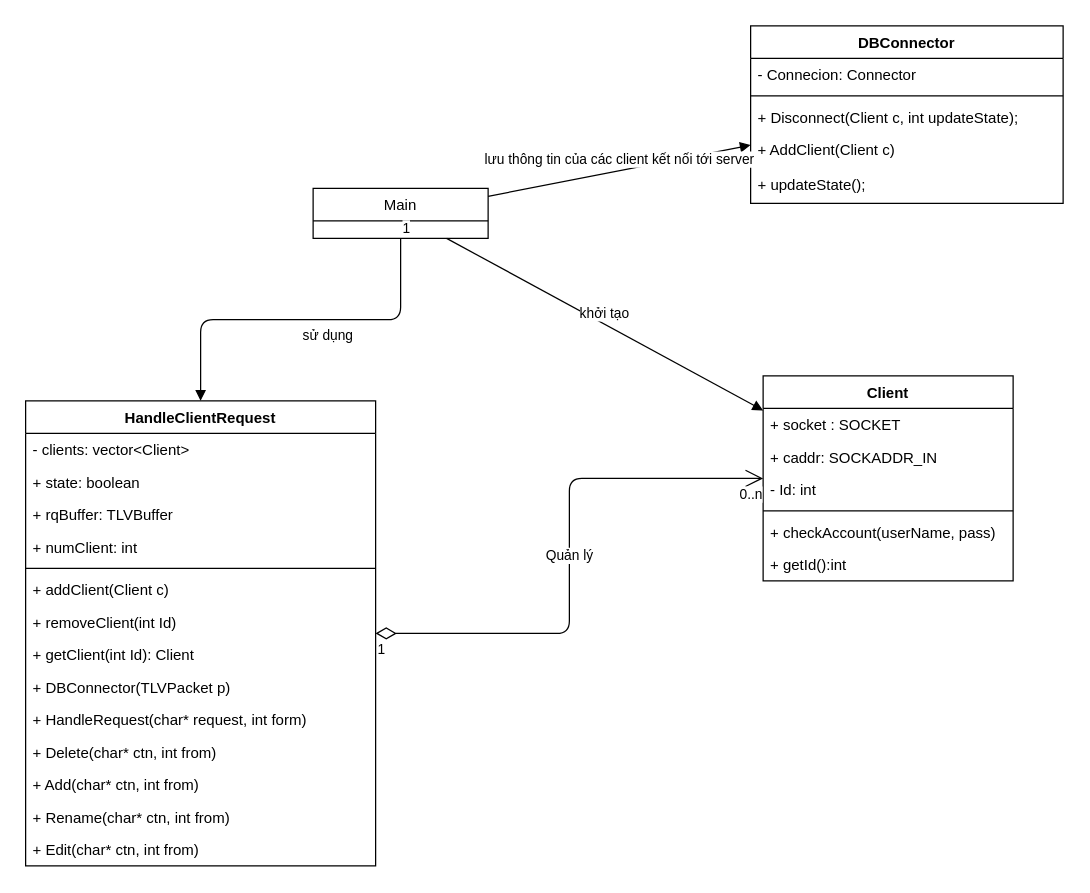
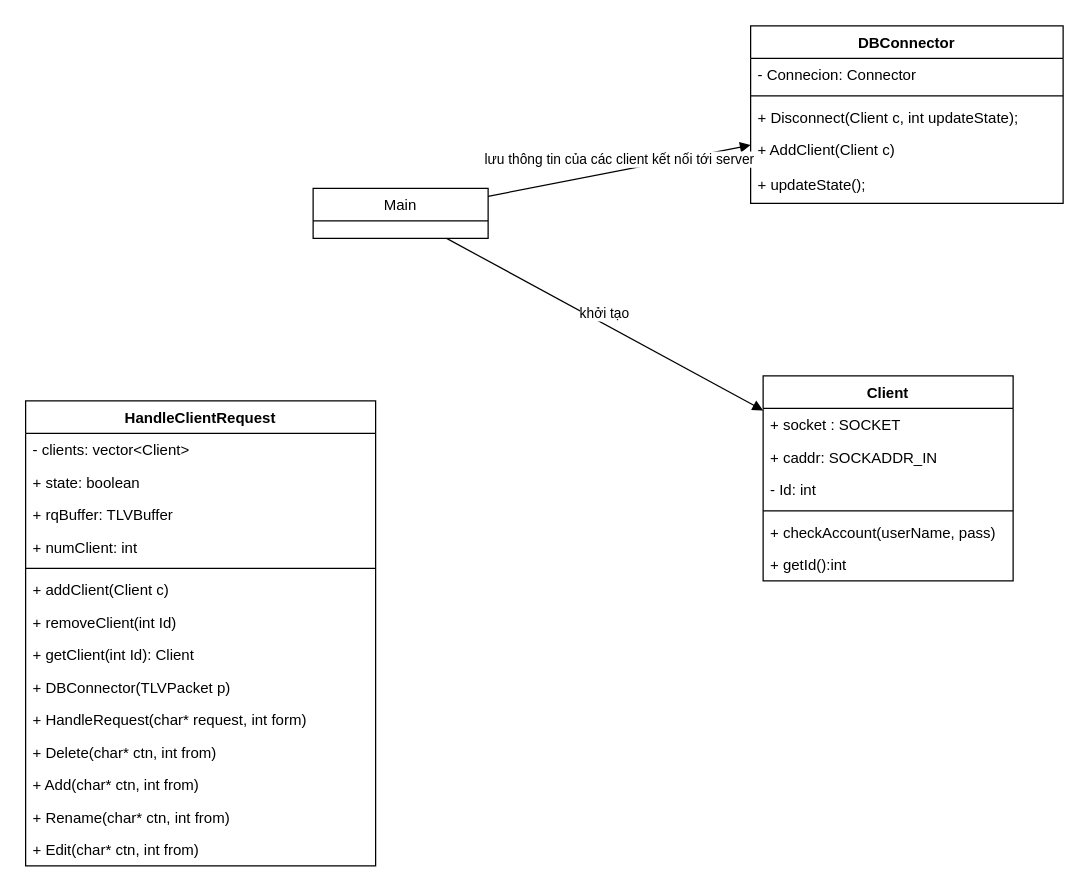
(306, 319) -> none
(569, 548) -> none
